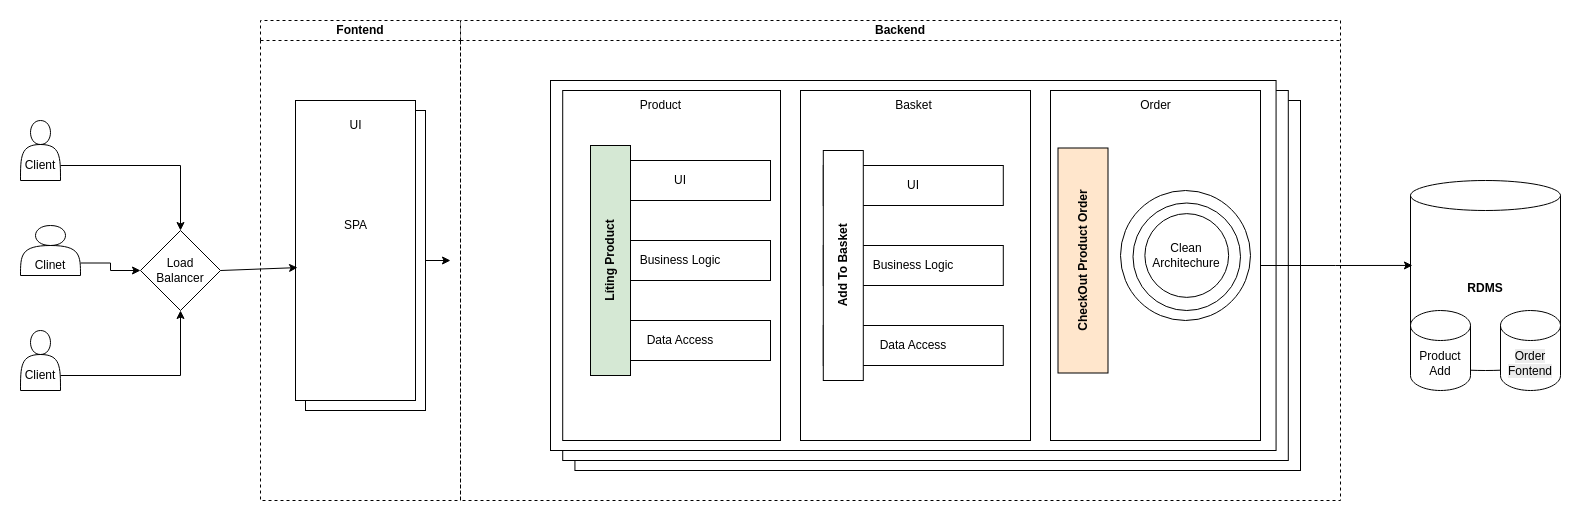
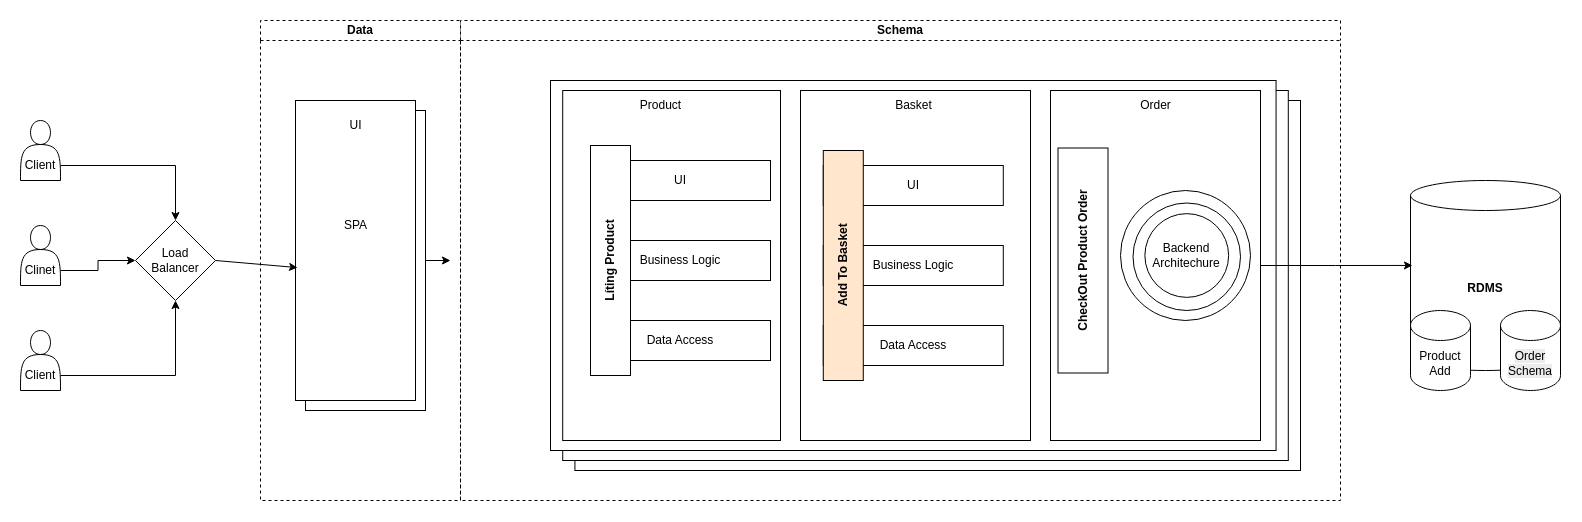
(361, 31) -> (361, 31)
(901, 31) -> (901, 31)
(51, 251) -> (41, 256)
(1187, 256) -> (1187, 256)
(611, 261) -> (611, 261)
(1083, 261) -> (1083, 261)
(843, 266) -> (843, 266)
(181, 271) -> (176, 261)
(1531, 364) -> (1531, 364)
